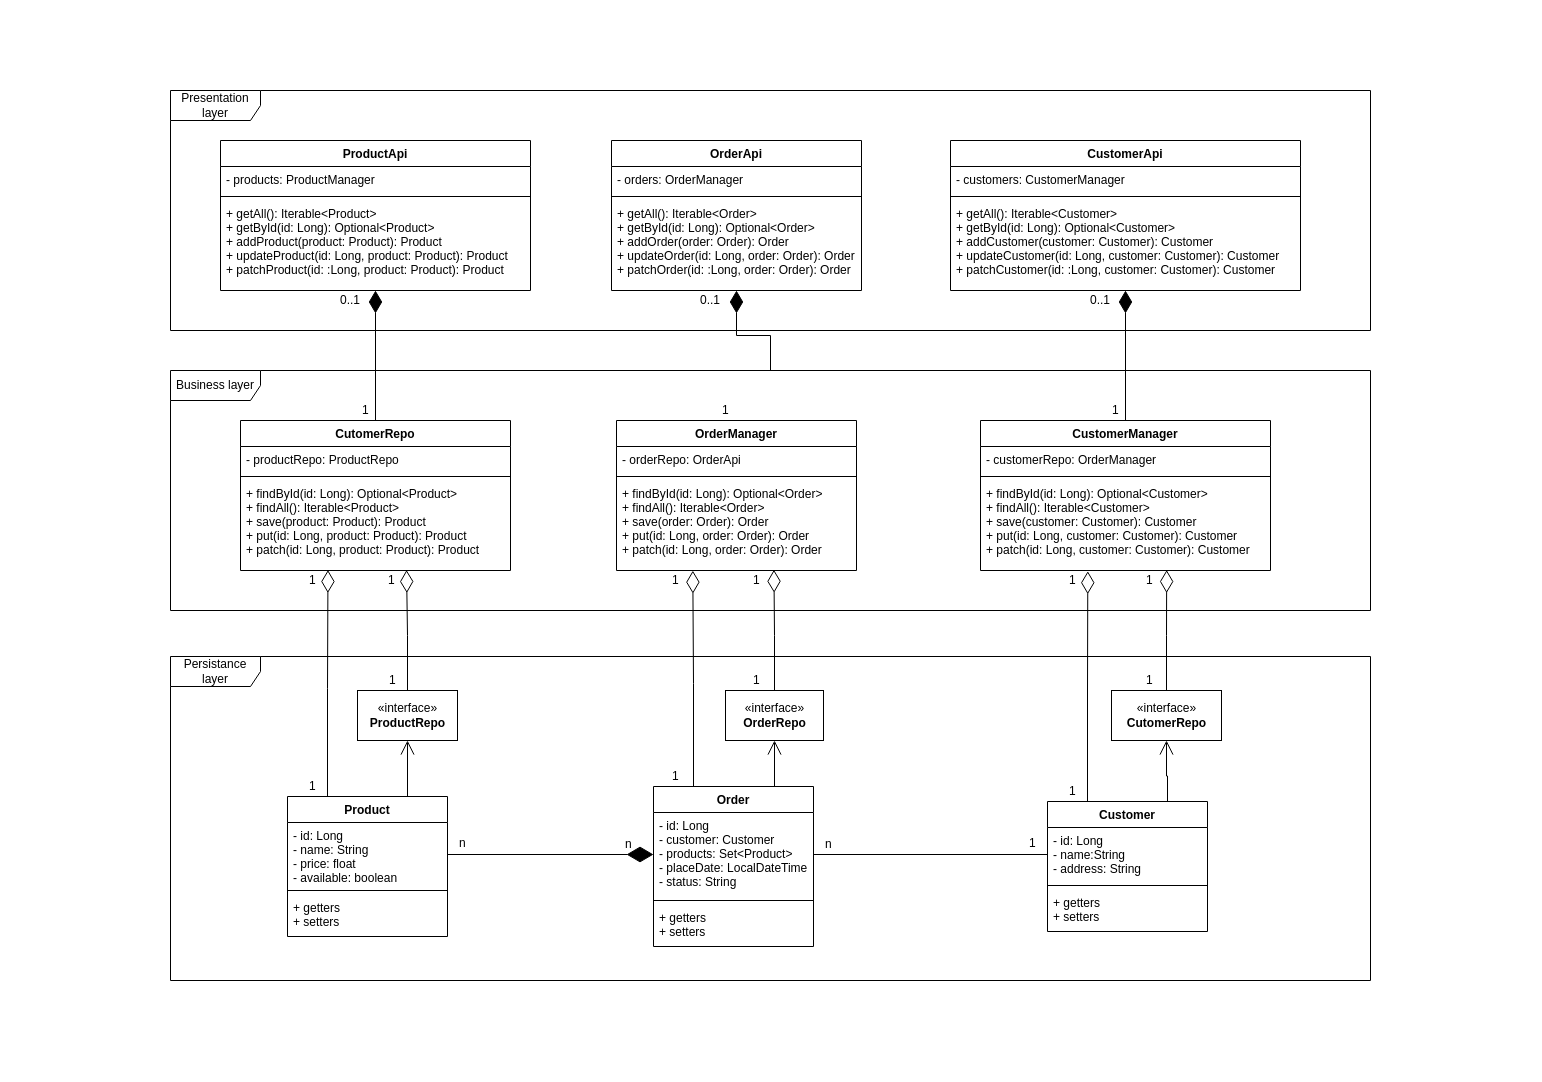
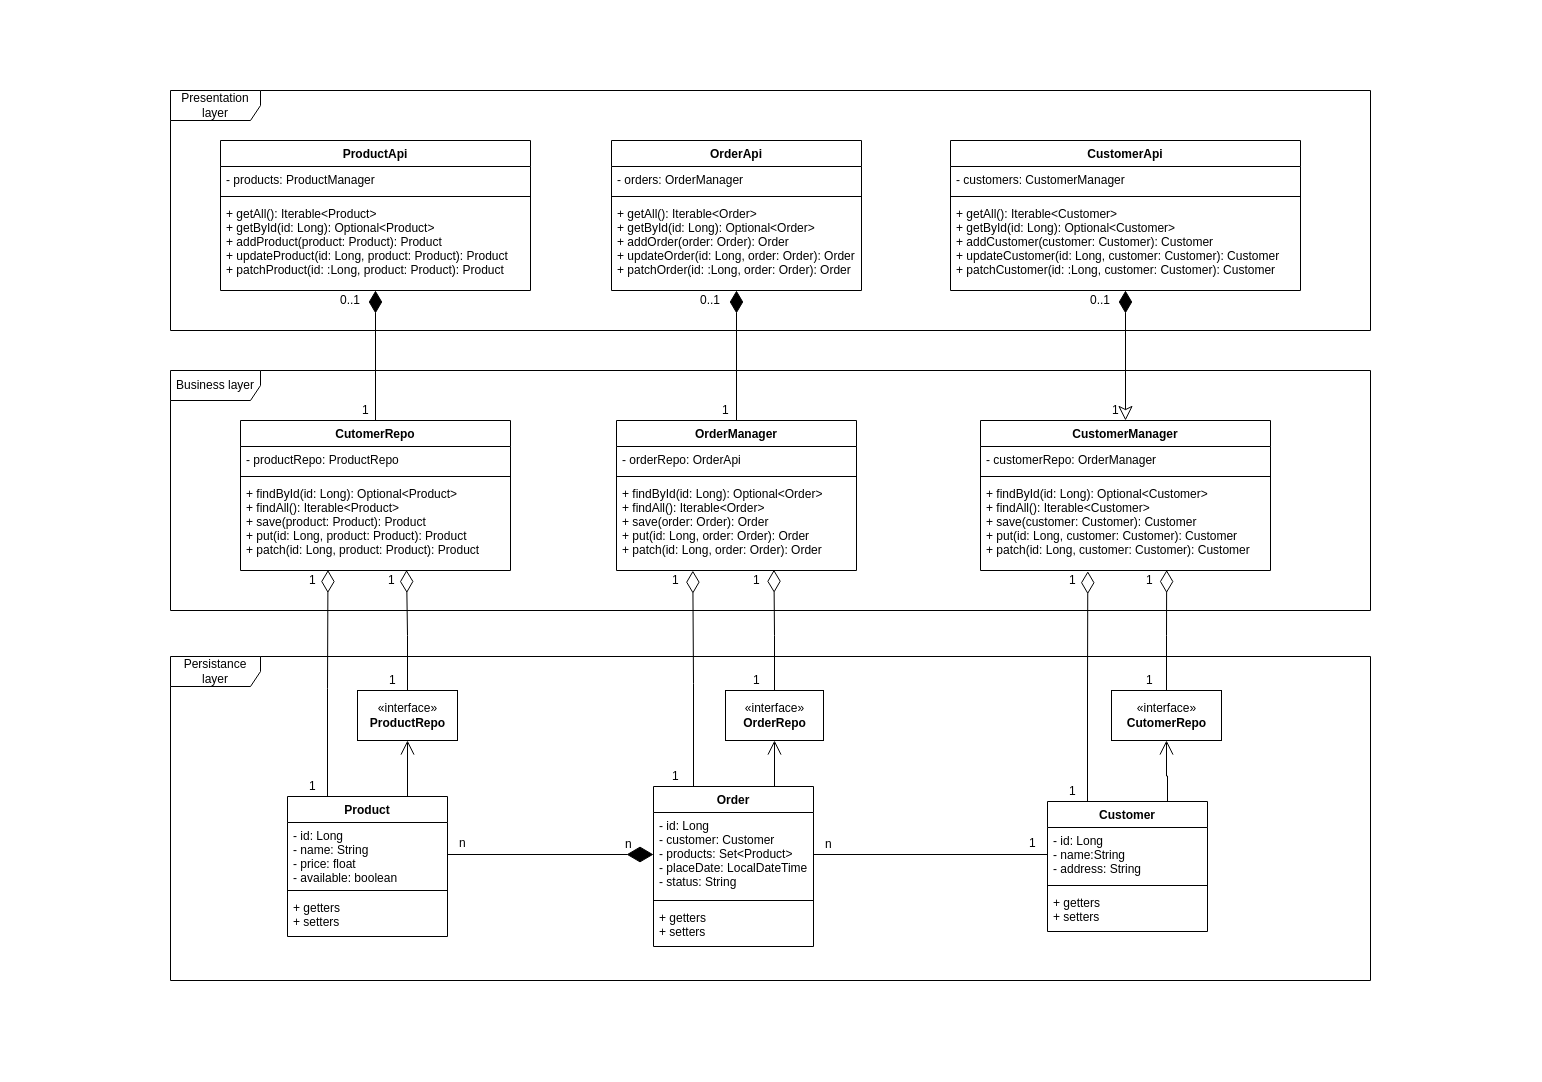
(769, 336) -> (737, 376)
(1126, 412) -> (1126, 408)
